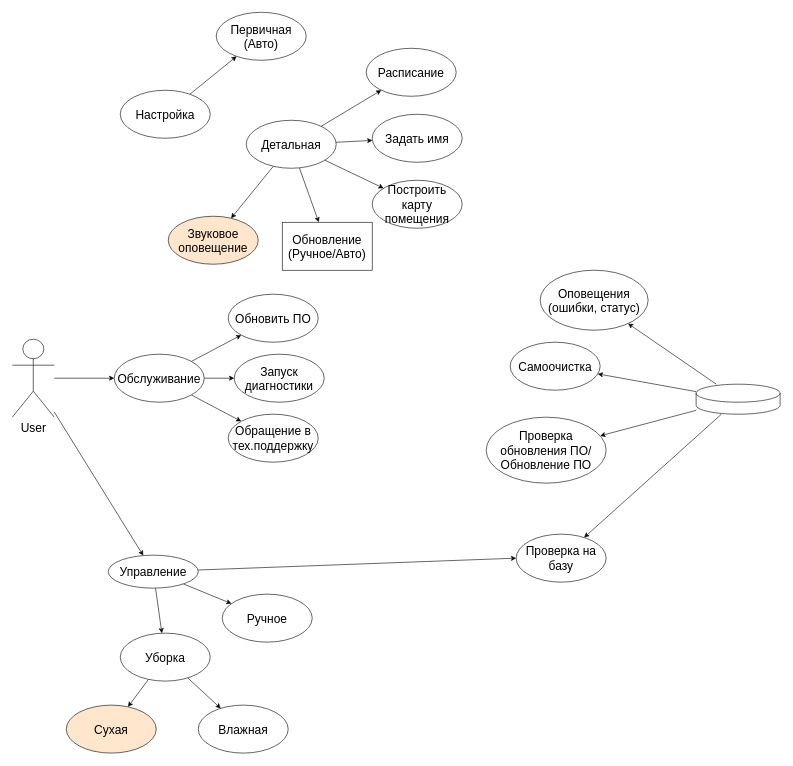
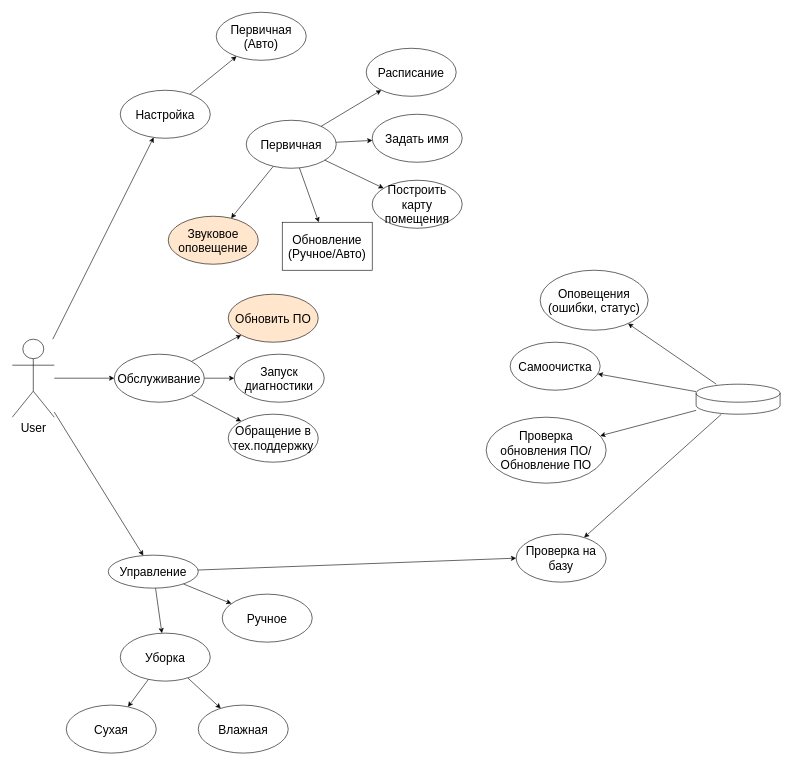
(291, 144) -> (291, 144)
none -> (102, 241)
(273, 318) -> (273, 318)
(111, 729) -> (111, 729)
